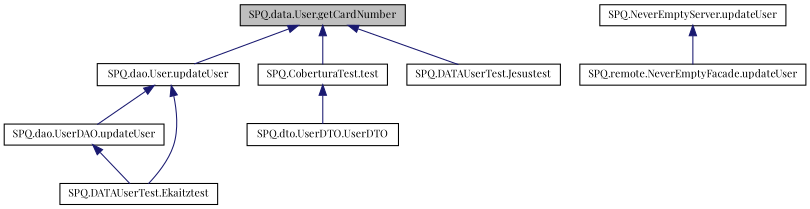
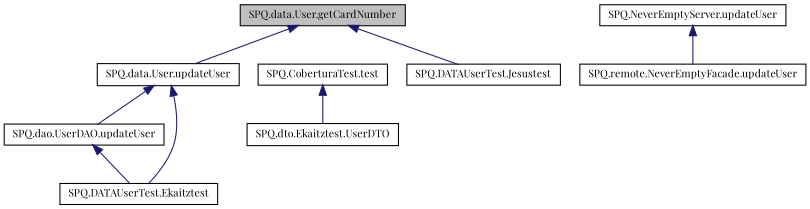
(323, 50) -> none
(168, 75) -> (168, 75)
(323, 135) -> (323, 135)
